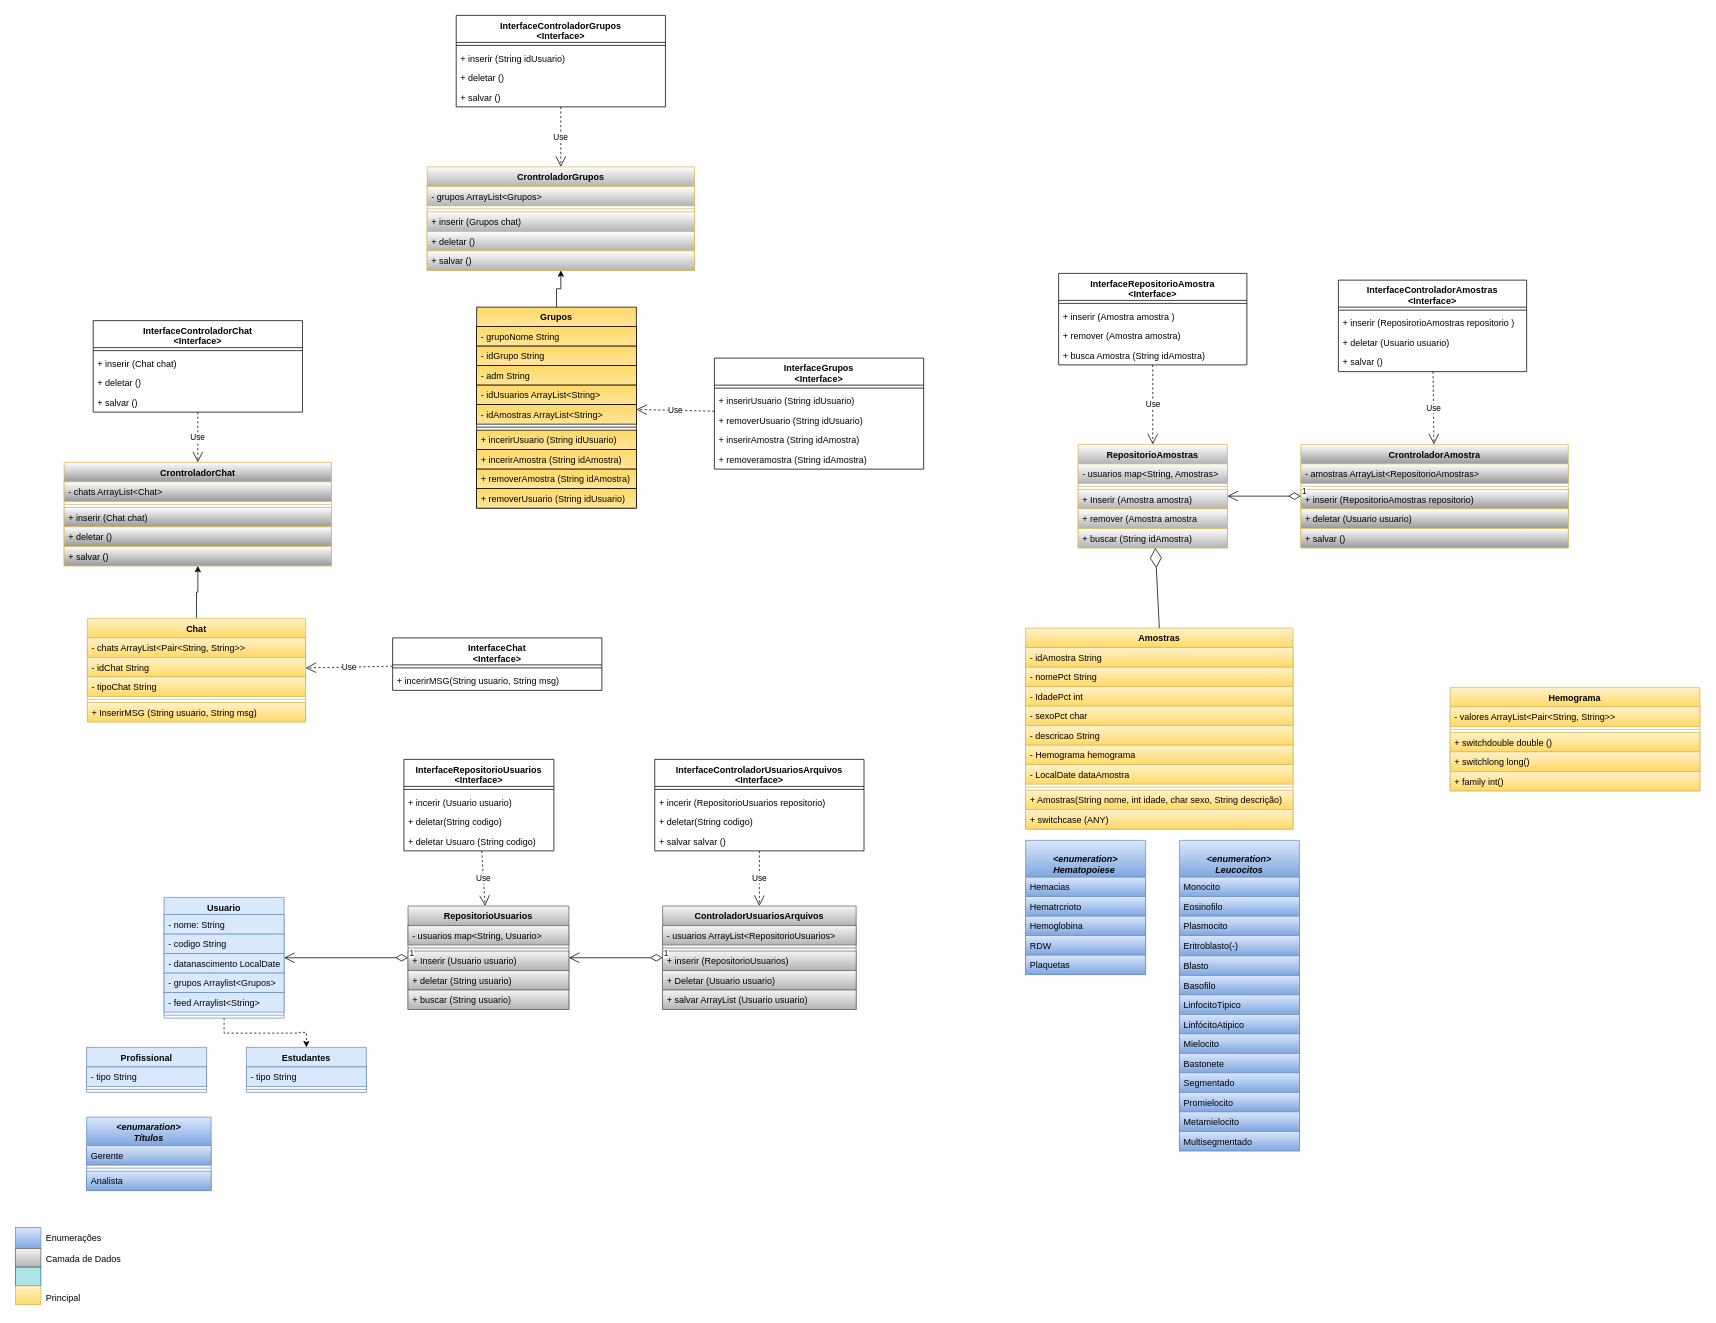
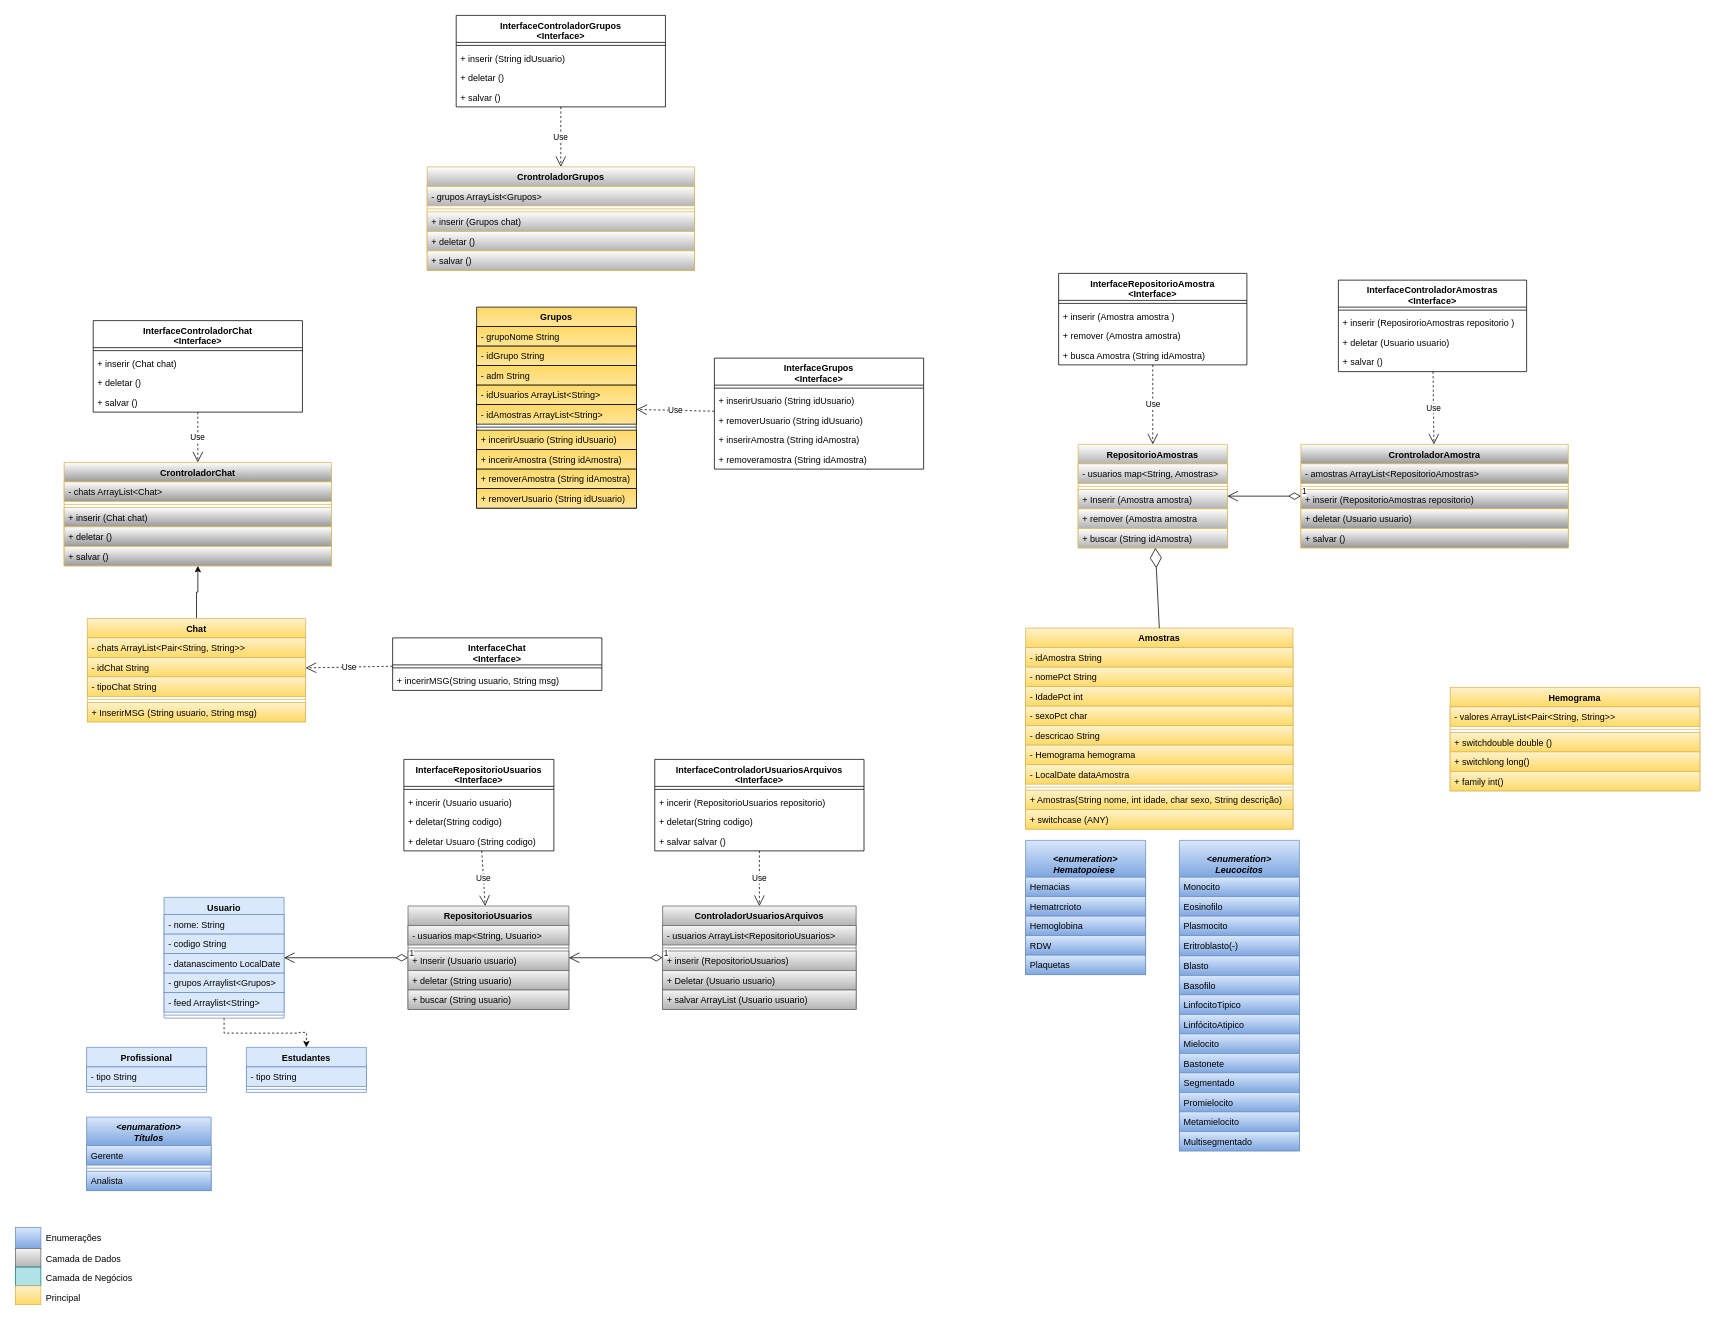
(557, 290) -> none
none -> (92, 1278)
